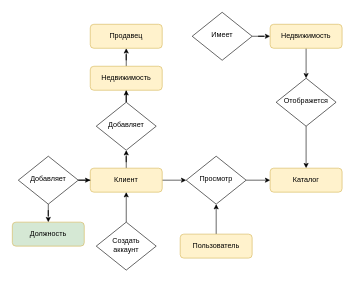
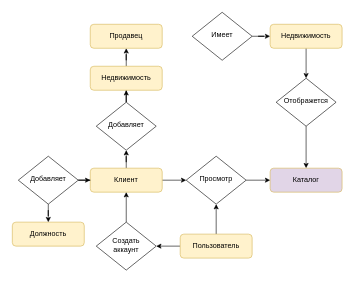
(306, 180) -> (306, 180)
(48, 234) -> (48, 234)
none -> (161, 246)
